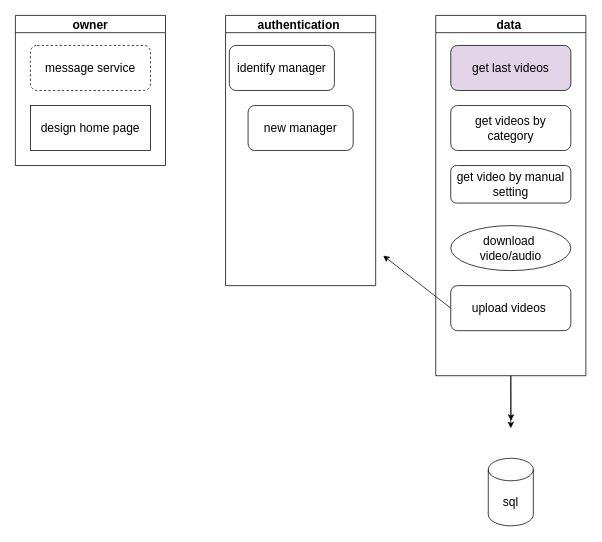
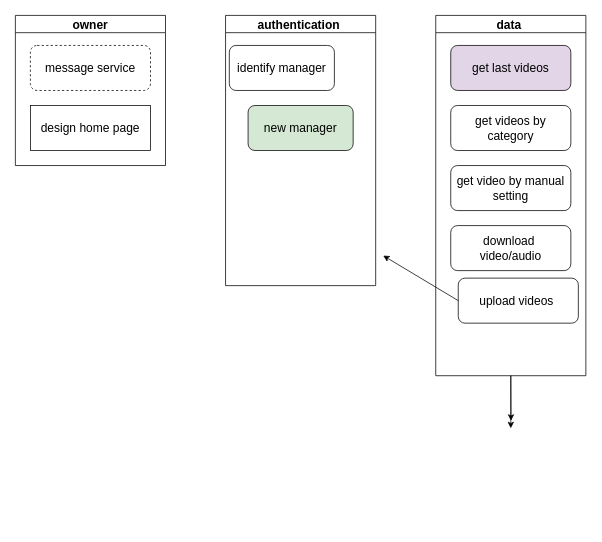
(300, 128) -> (300, 128)
(510, 184) -> (510, 188)
(510, 248) -> (510, 248)
(510, 308) -> (518, 300)
(510, 492) -> none
